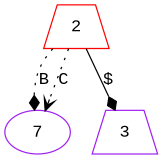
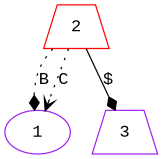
(38, 132) -> (38, 132)
